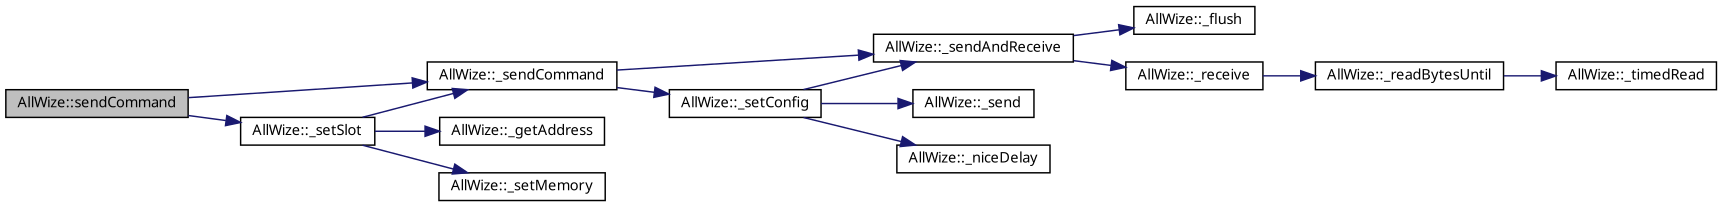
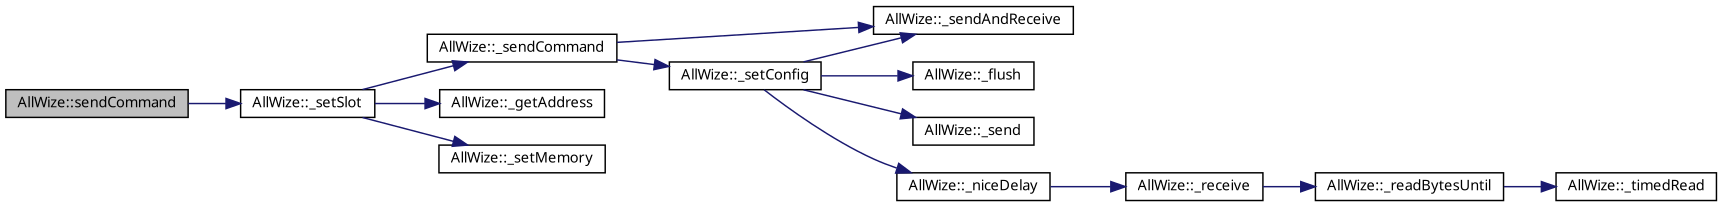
(1096, 33) -> (859, 76)
(1092, 63) -> (1081, 187)
(300, 90) -> none
